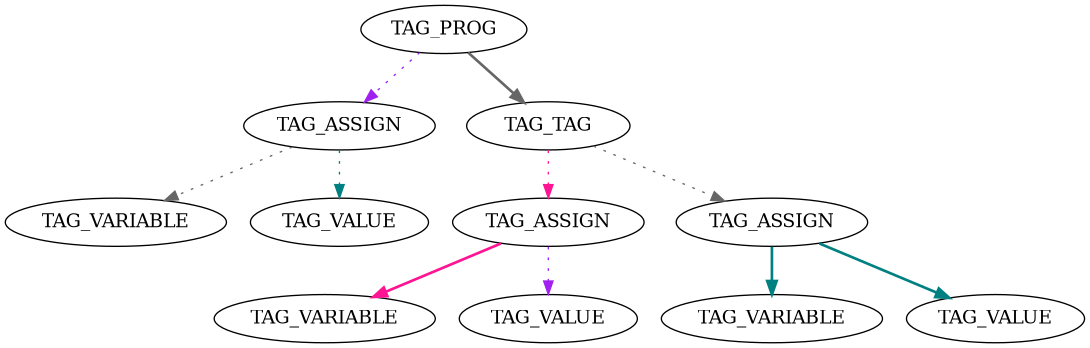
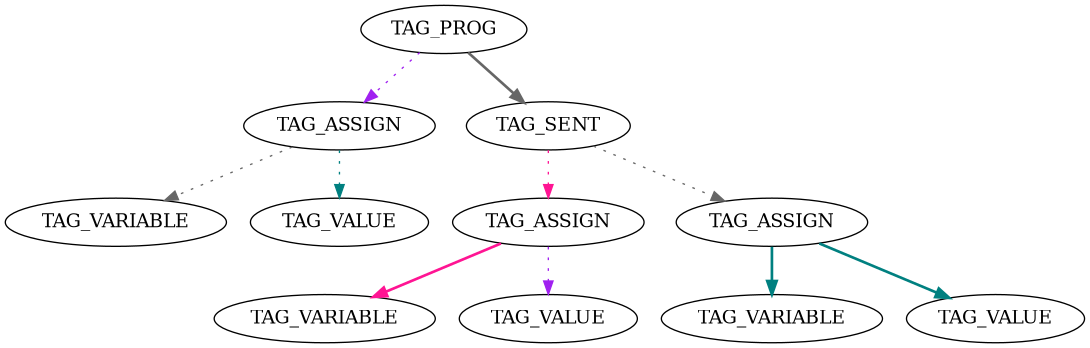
(548, 126) -> (548, 126)
